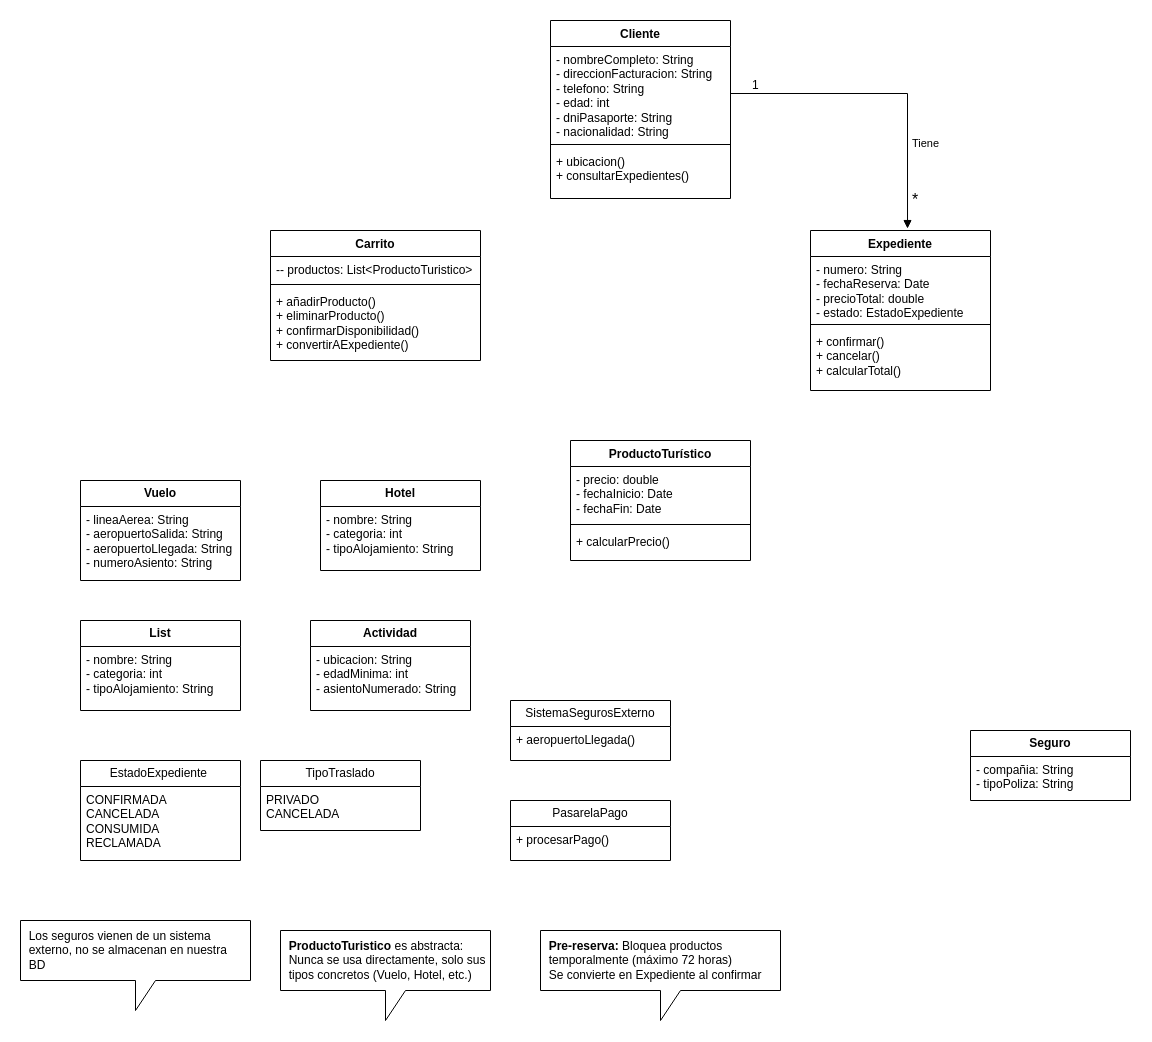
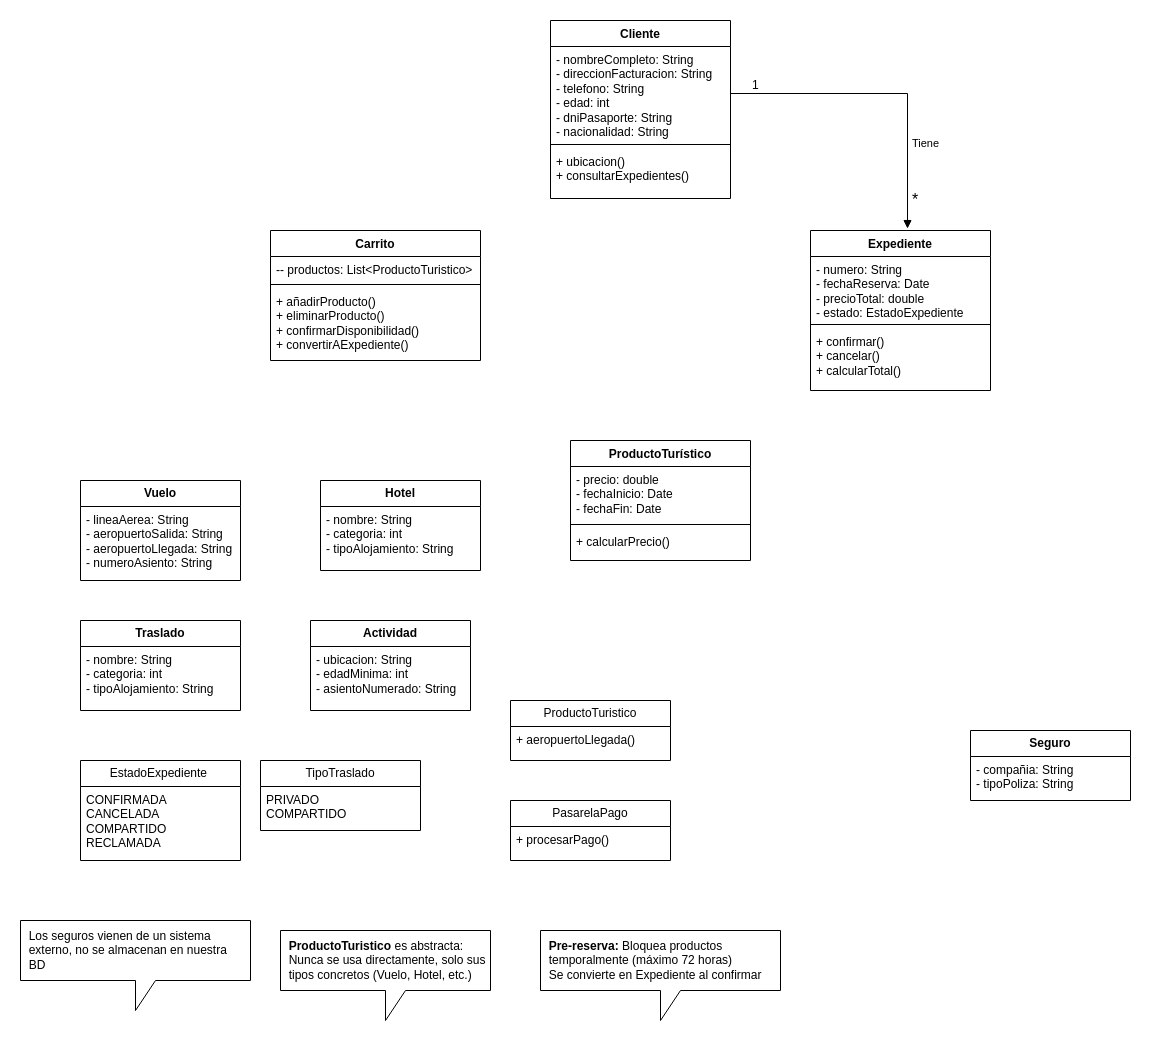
(161, 634) -> (161, 634)
(591, 714) -> (591, 714)
(297, 808) -> (300, 808)
(120, 822) -> (120, 822)
